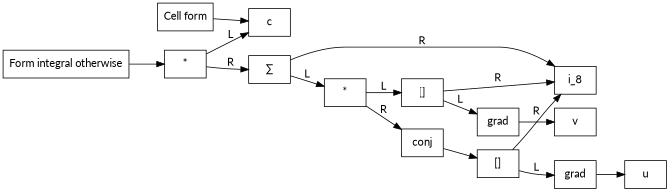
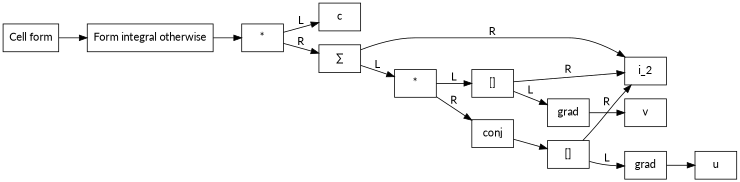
(227, 20) -> (69, 38)
(575, 80) -> (646, 71)
